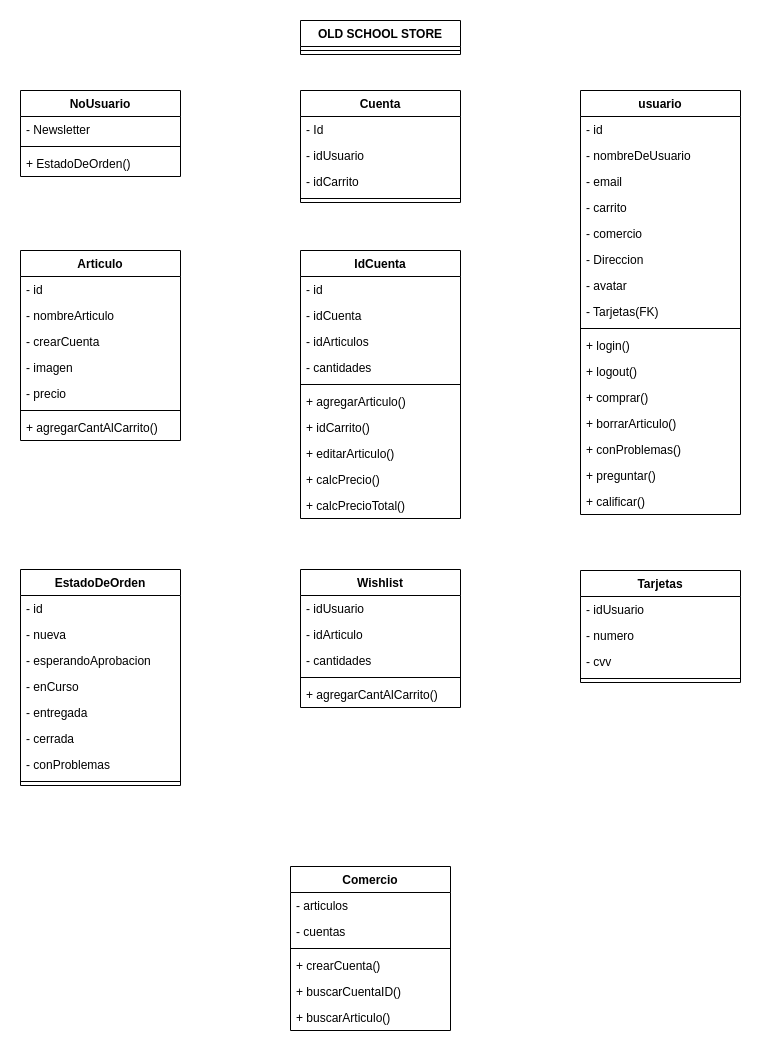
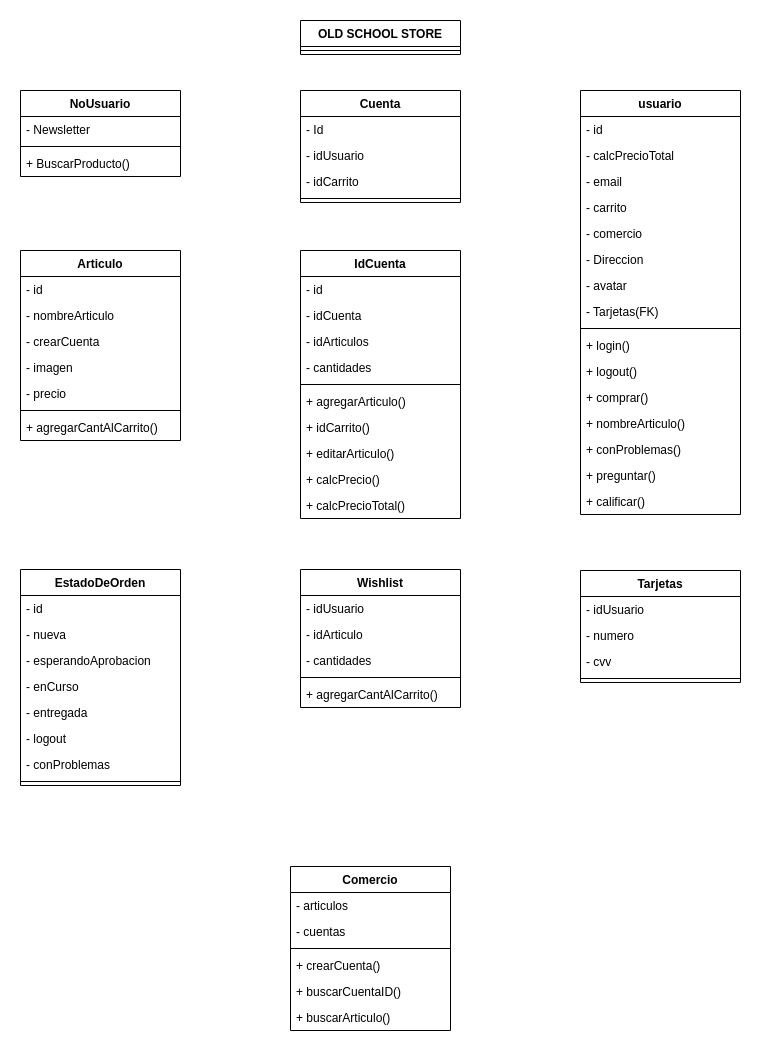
(640, 156) -> (637, 156)
(82, 164) -> (85, 164)
(642, 424) -> (642, 424)
(55, 739) -> (50, 739)
